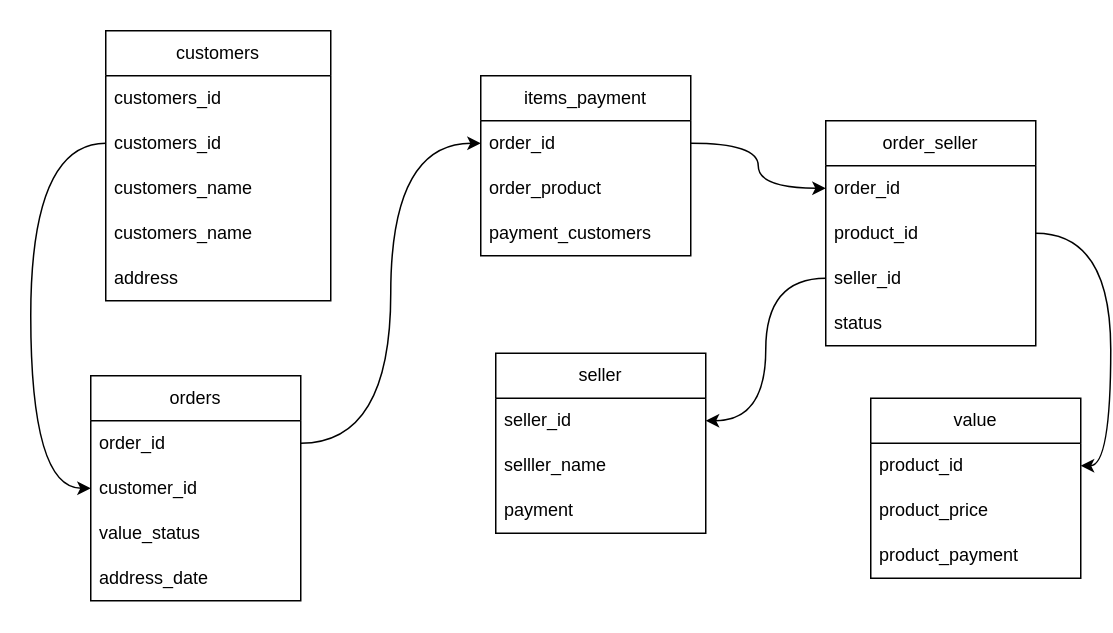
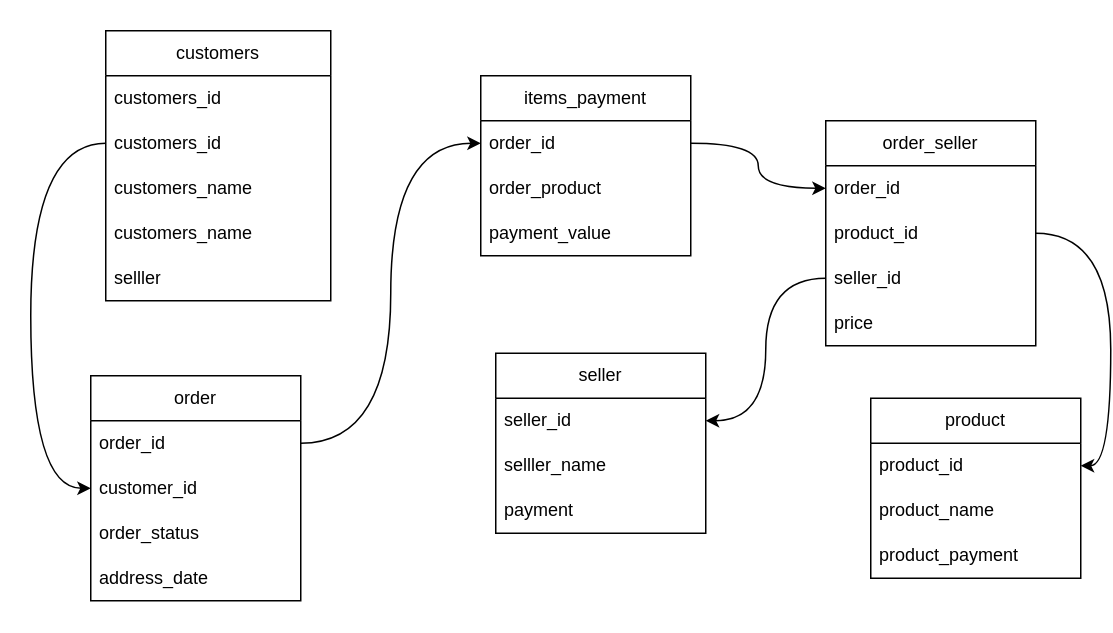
(575, 233) -> (553, 233)
(150, 278) -> (143, 278)
(865, 323) -> (858, 323)
(196, 398) -> (196, 398)
(976, 421) -> (976, 421)
(943, 511) -> (940, 511)
(158, 533) -> (160, 533)
